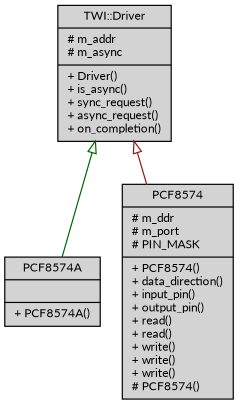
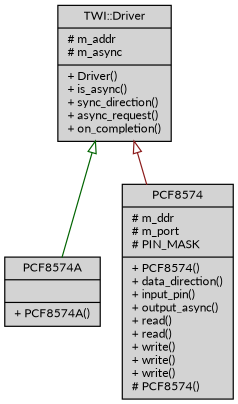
(110, 103) -> (113, 103)
(168, 308) -> (175, 308)
